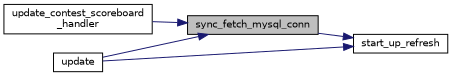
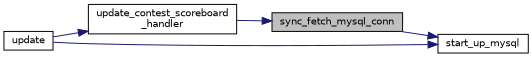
(401, 44) -> (483, 44)
(151, 47) -> (66, 35)
